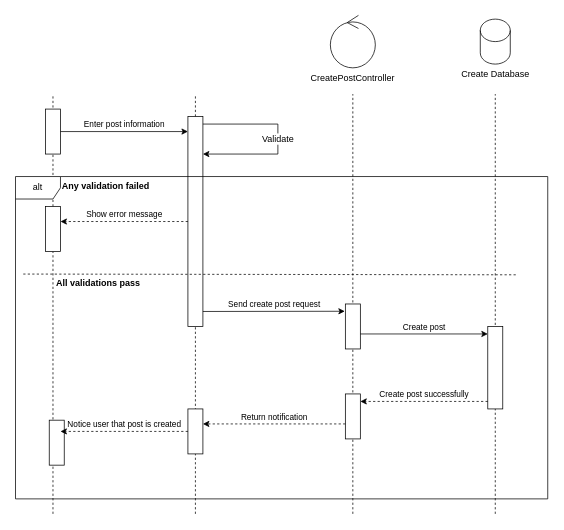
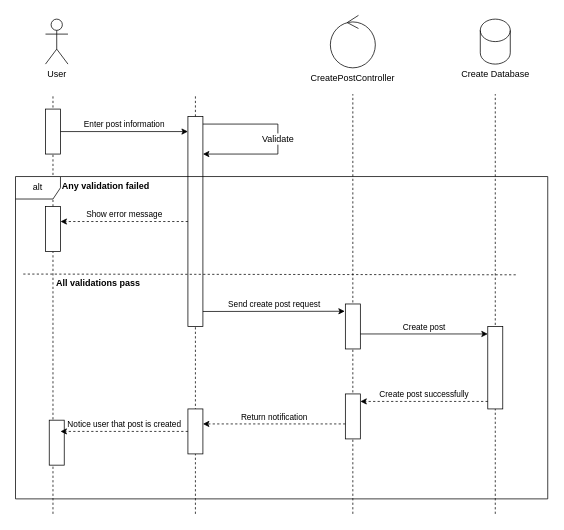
none -> (57, 42)
